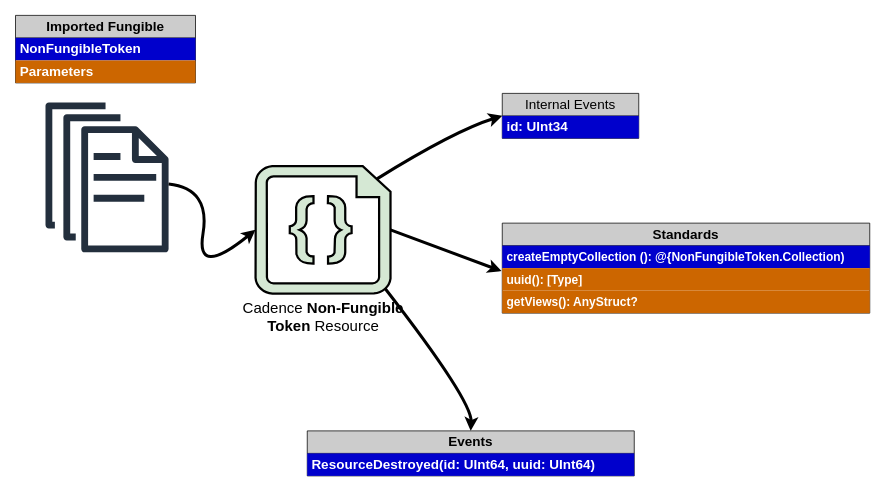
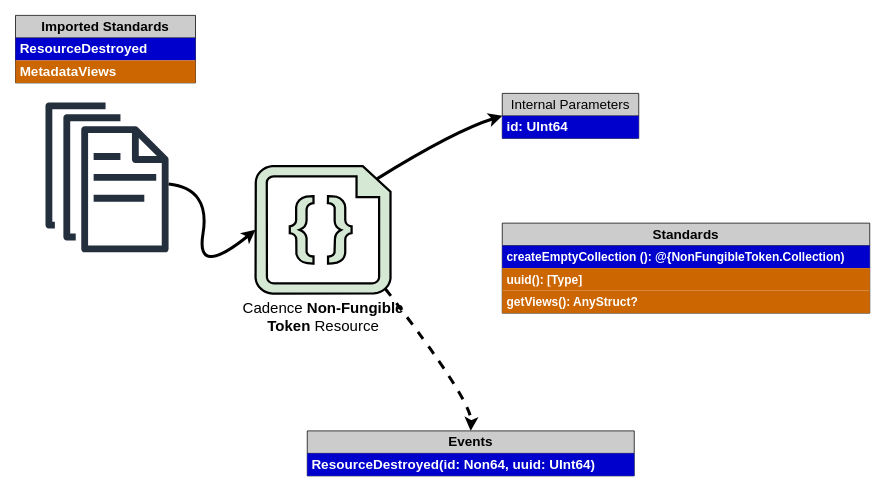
(105, 27) -> (105, 27)
(77, 49) -> (84, 49)
(58, 72) -> (67, 72)
(570, 105) -> (570, 105)
(539, 127) -> (539, 127)
(442, 249) -> none
(433, 354) -> (433, 354)
(460, 465) -> (456, 465)
